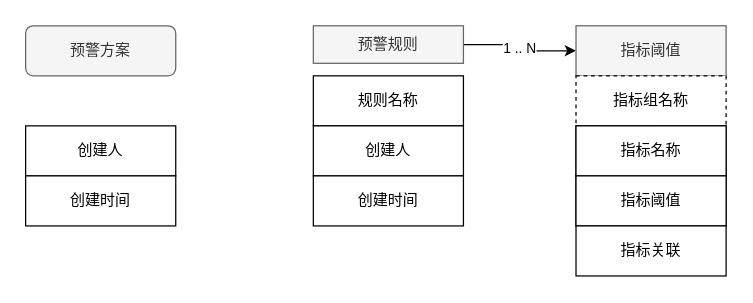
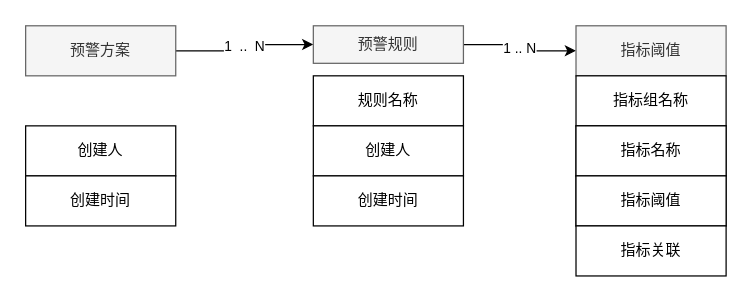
(101, 51) -> (101, 51)
none -> (211, 51)
(651, 101) -> (651, 101)
